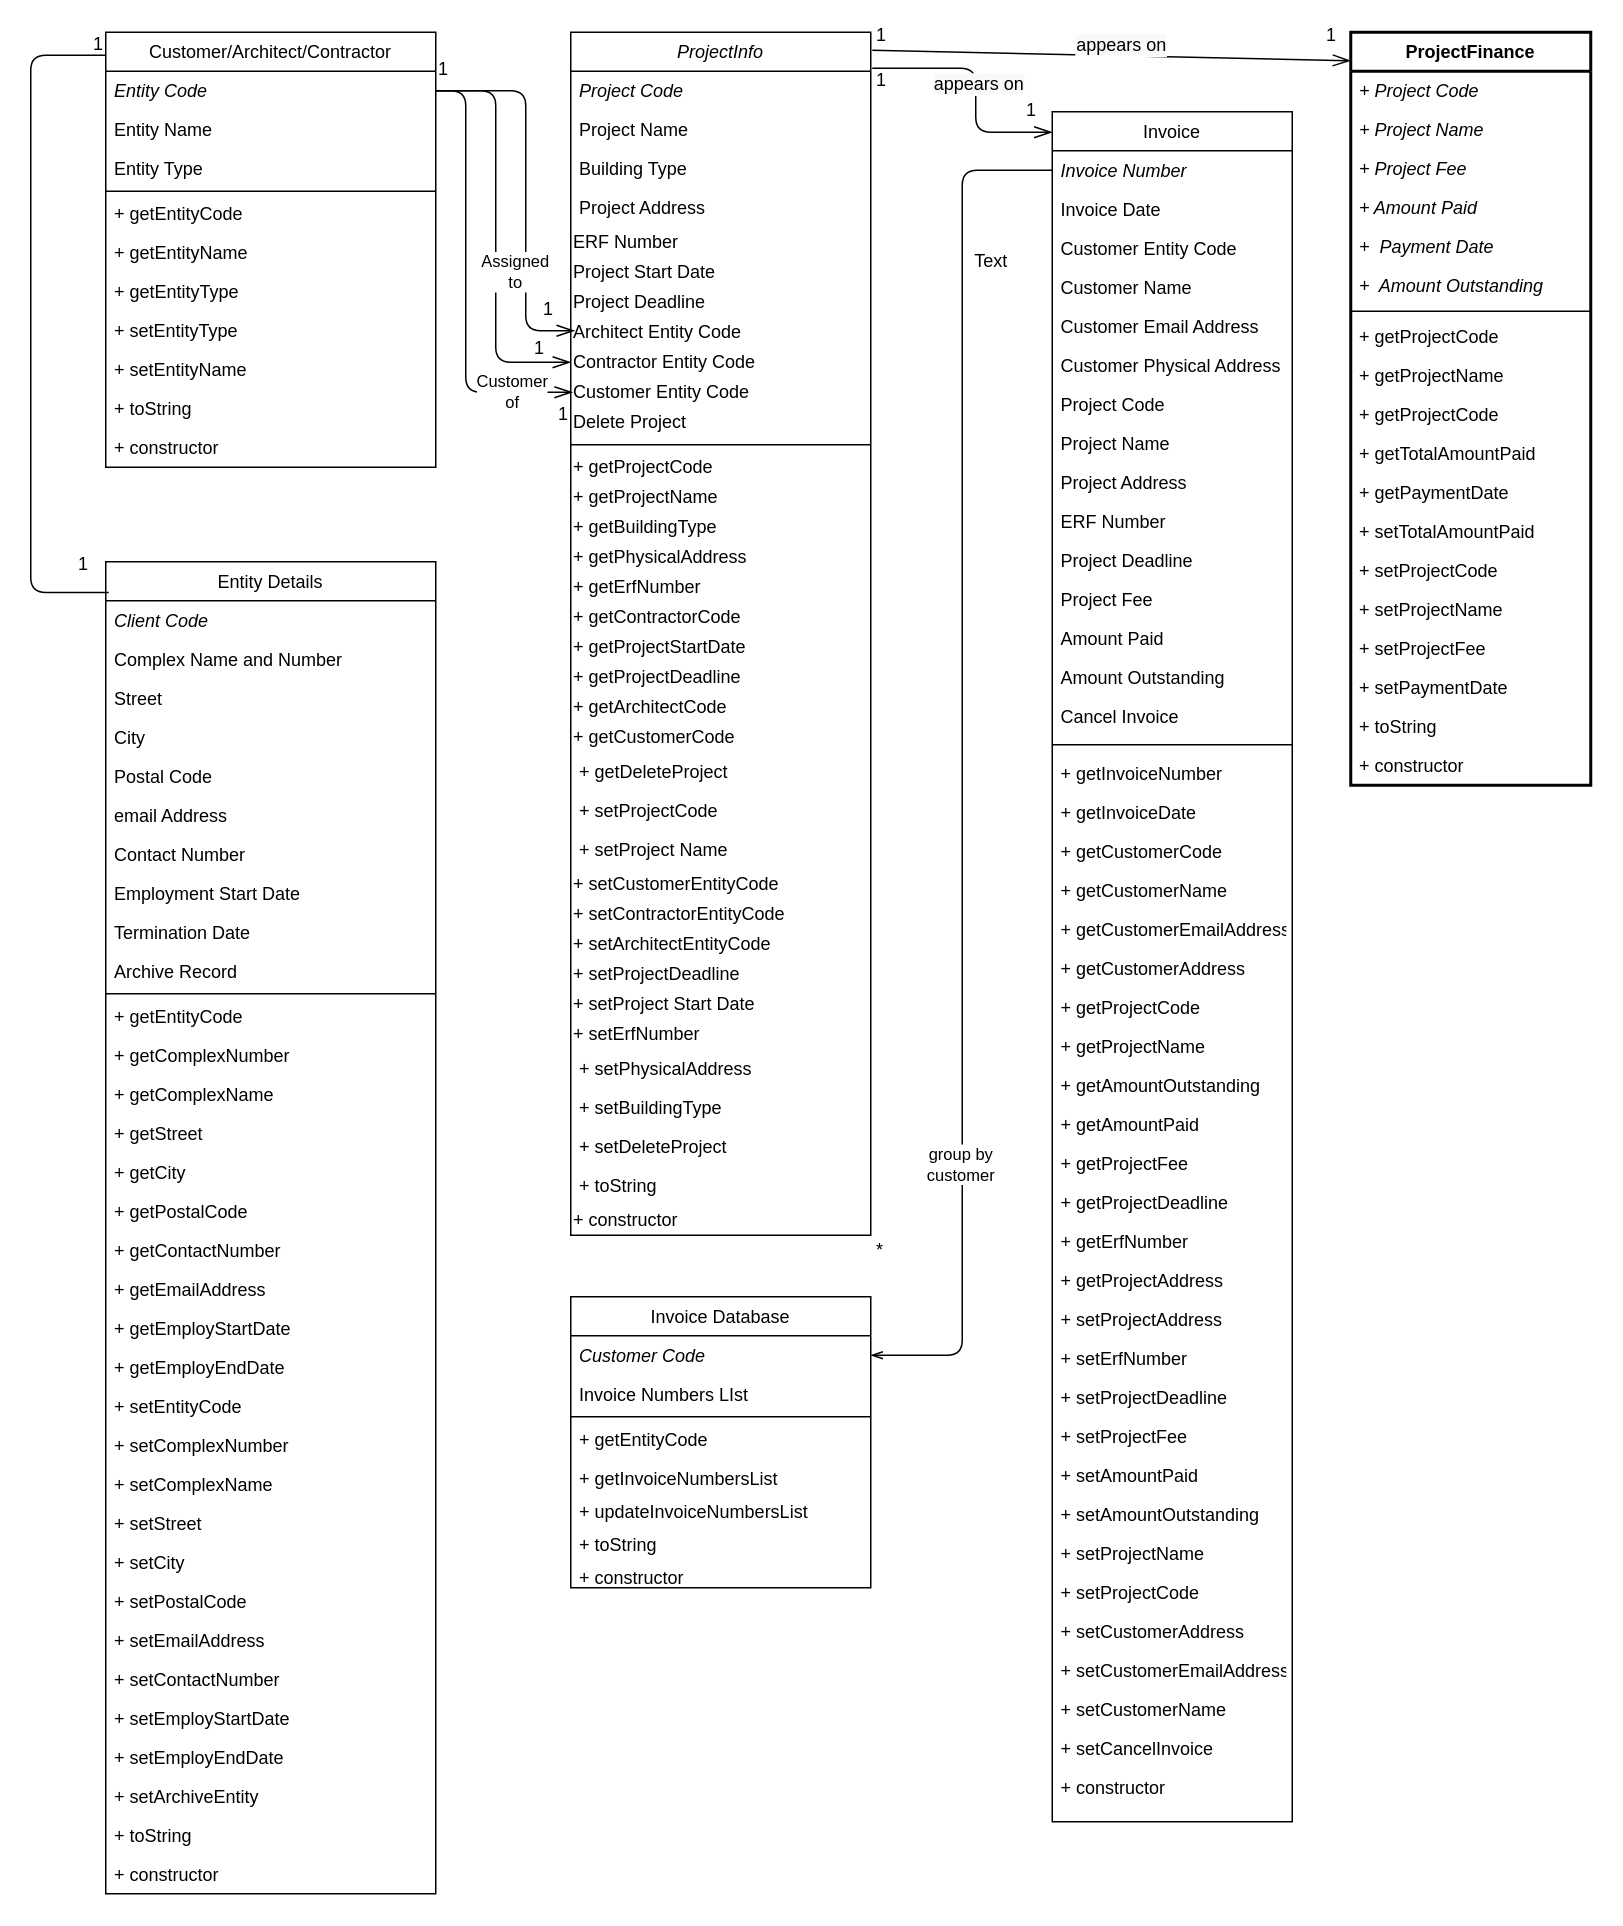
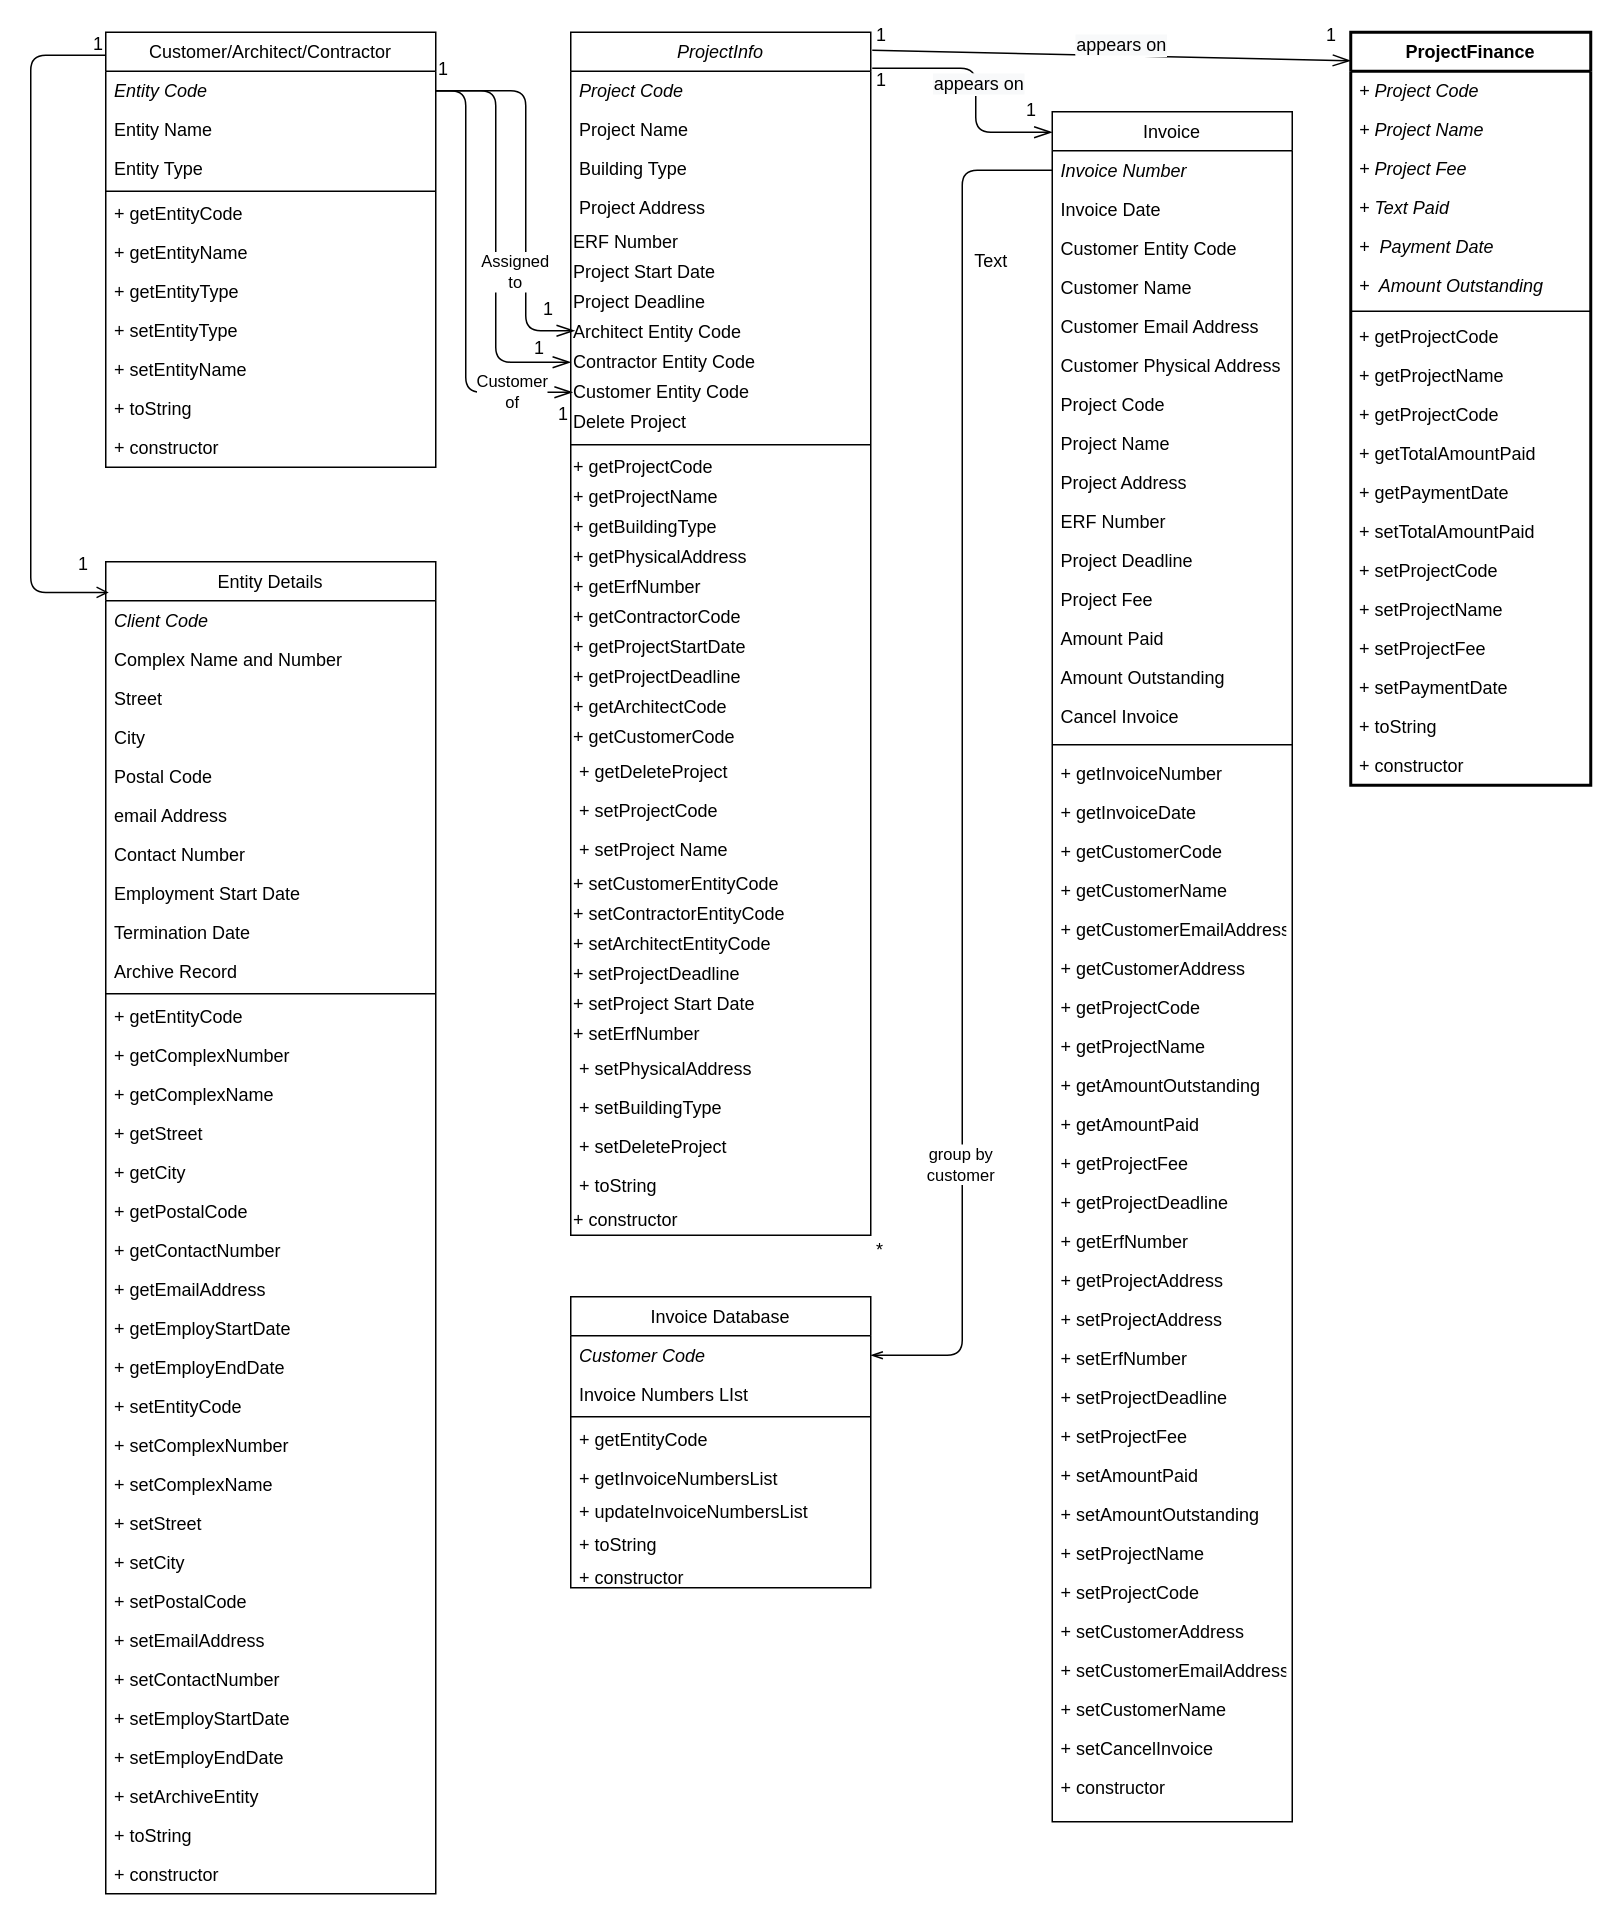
(1418, 208) -> (1407, 208)
(102, 592) -> (102, 592)
